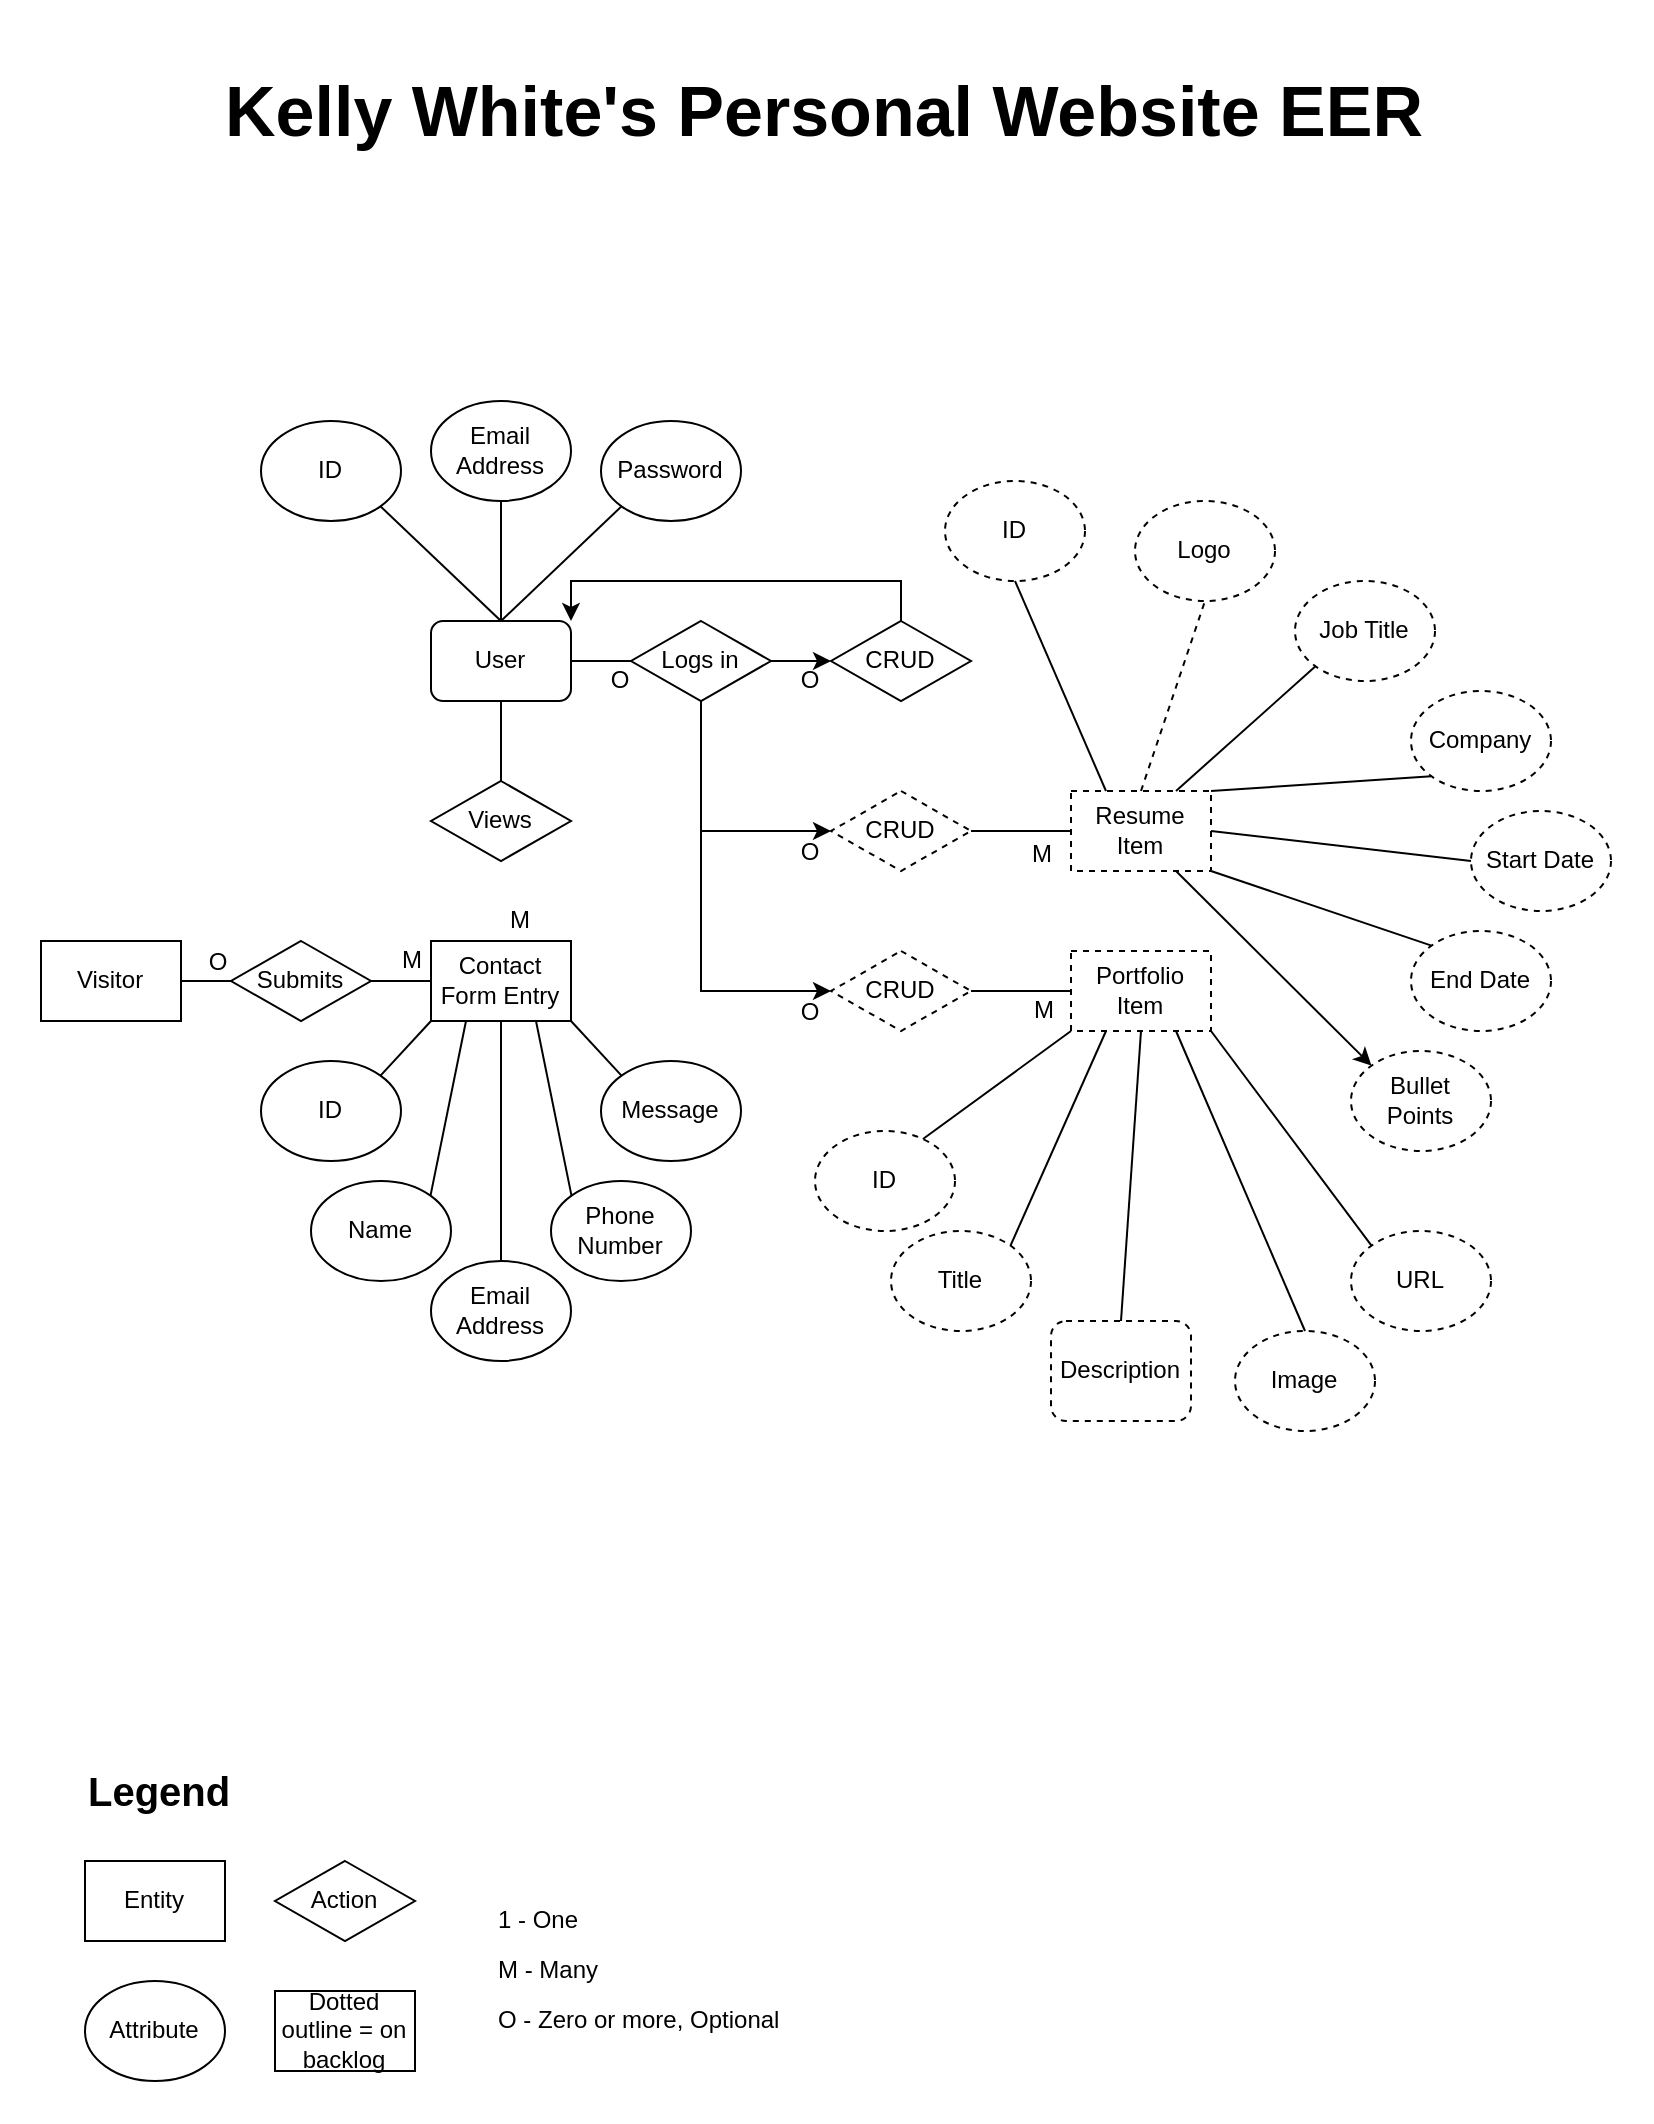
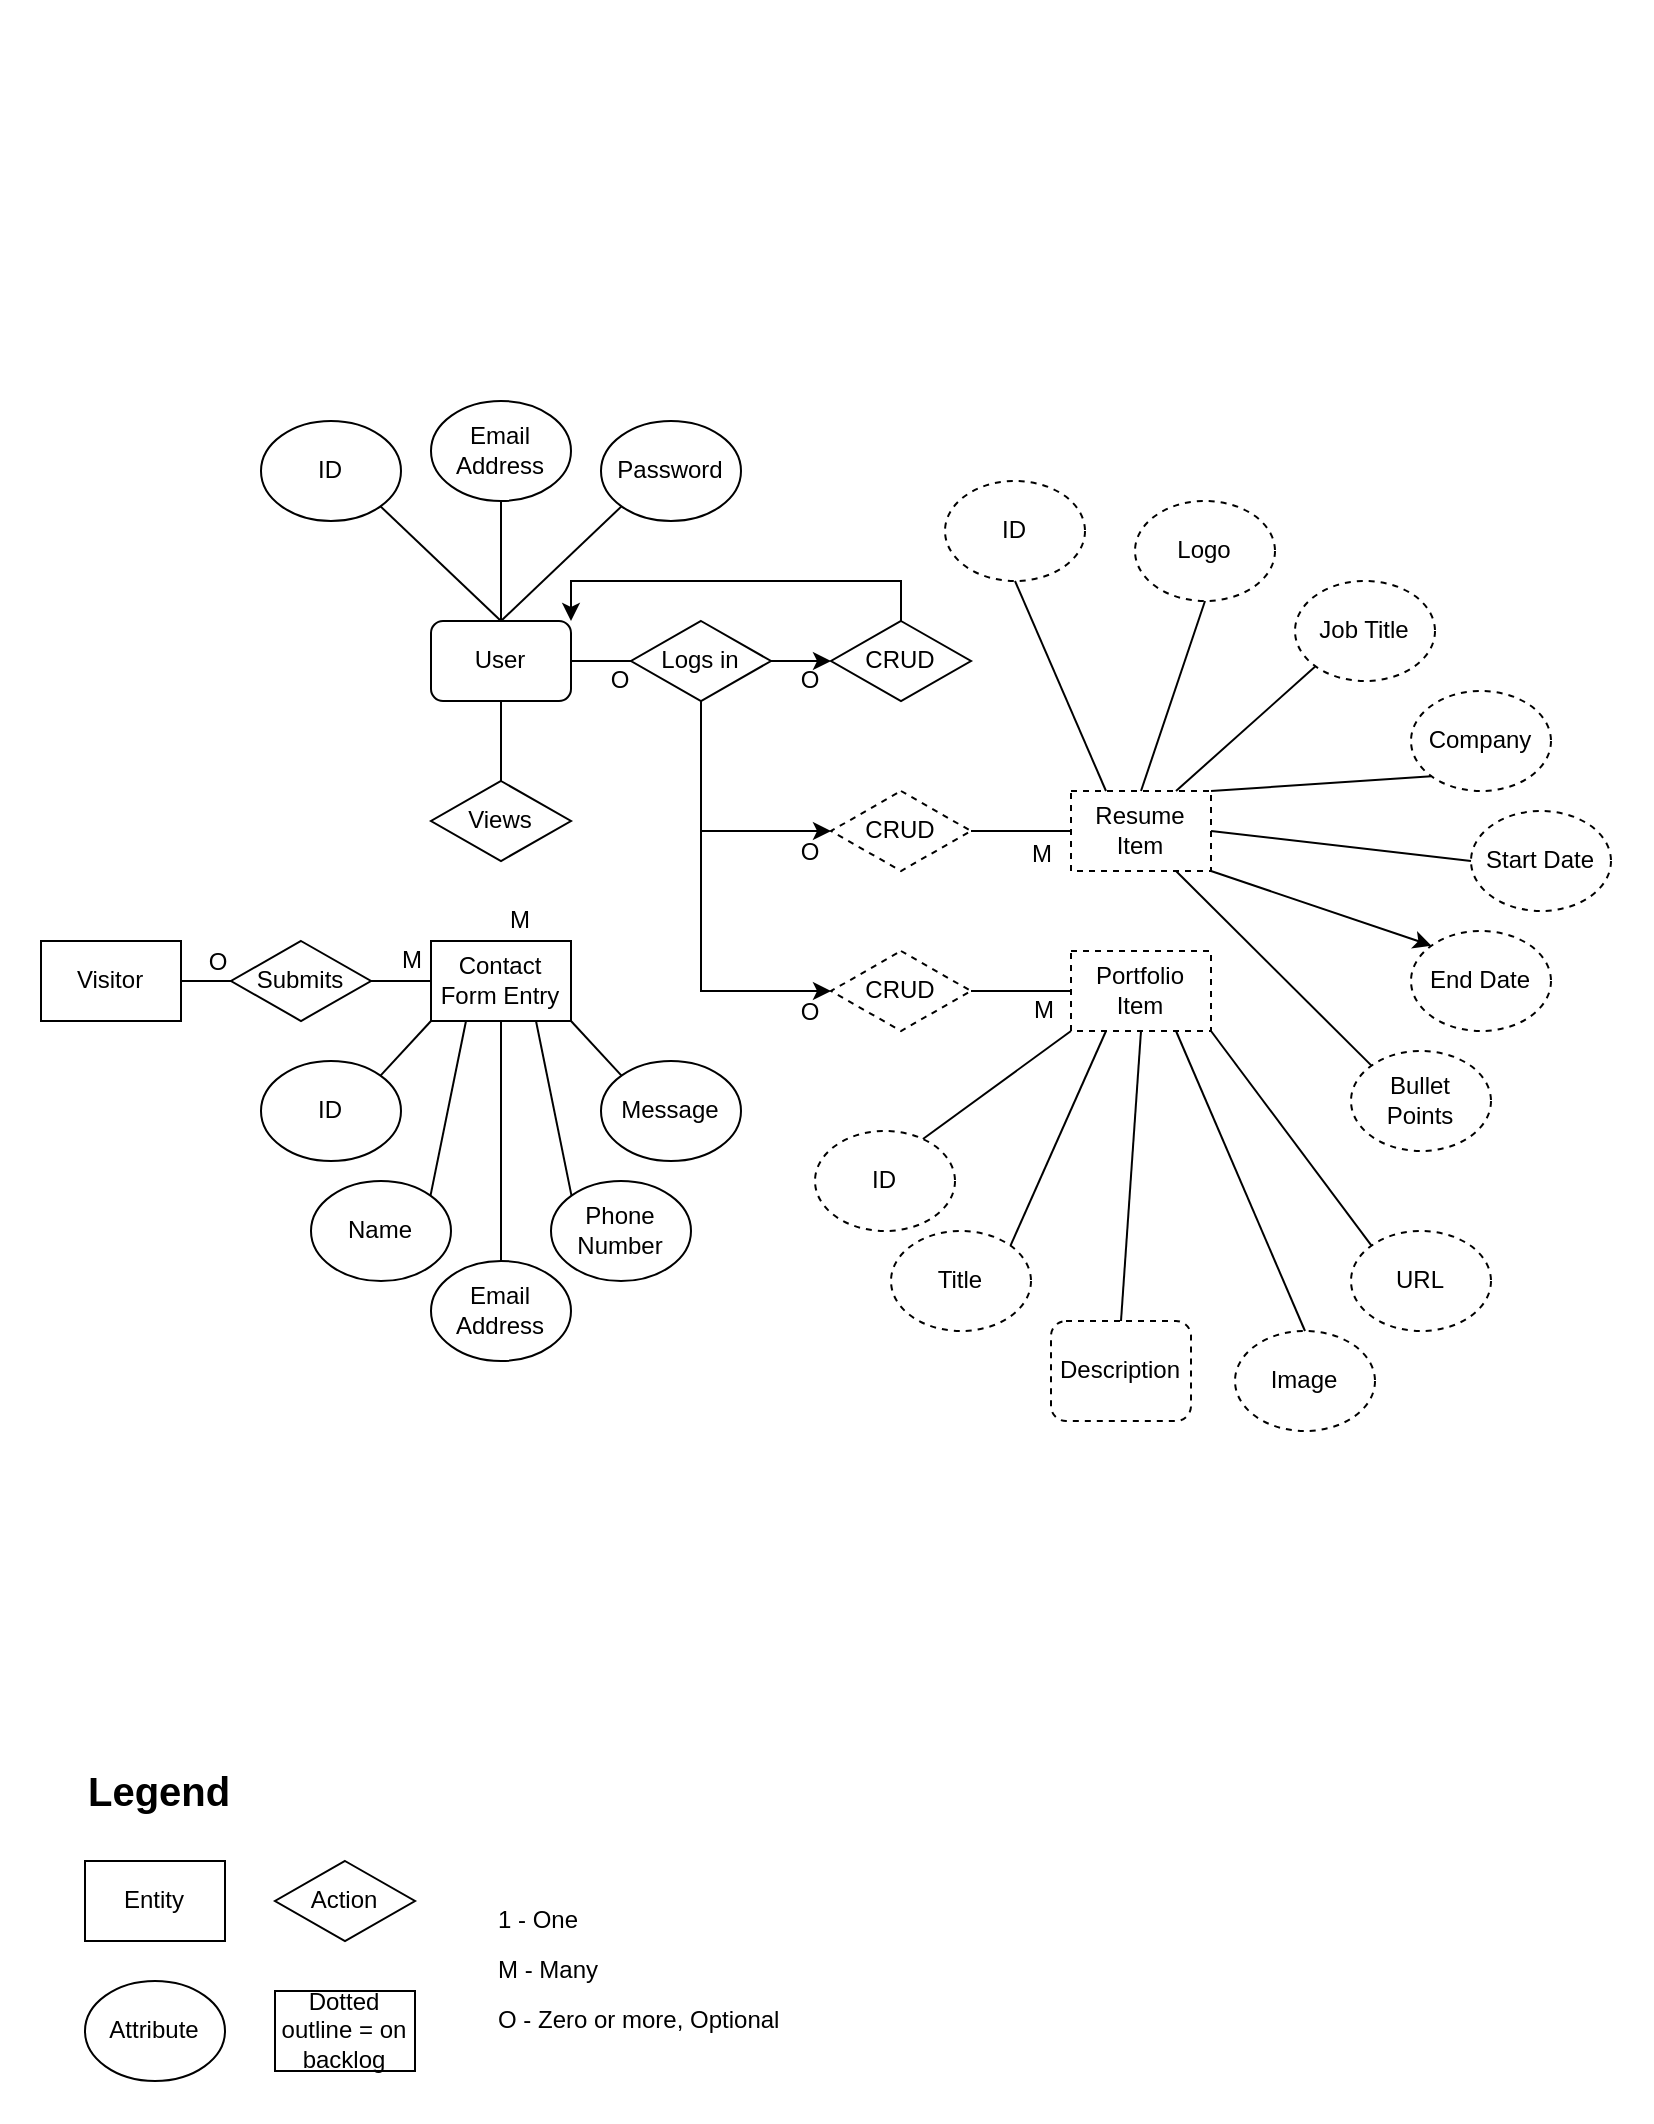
(825, 111) -> none
(1174, 694) -> (1174, 694)
(1422, 942) -> (1417, 941)
(1361, 1055) -> (1364, 1059)
